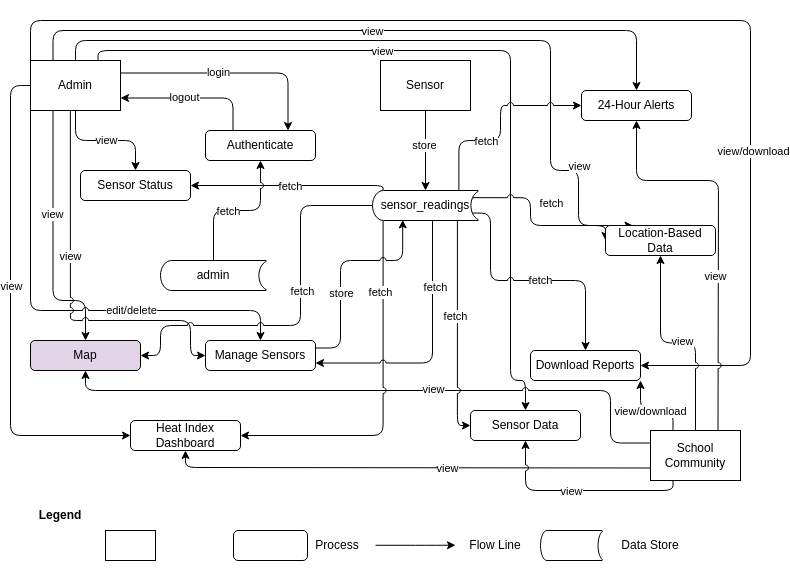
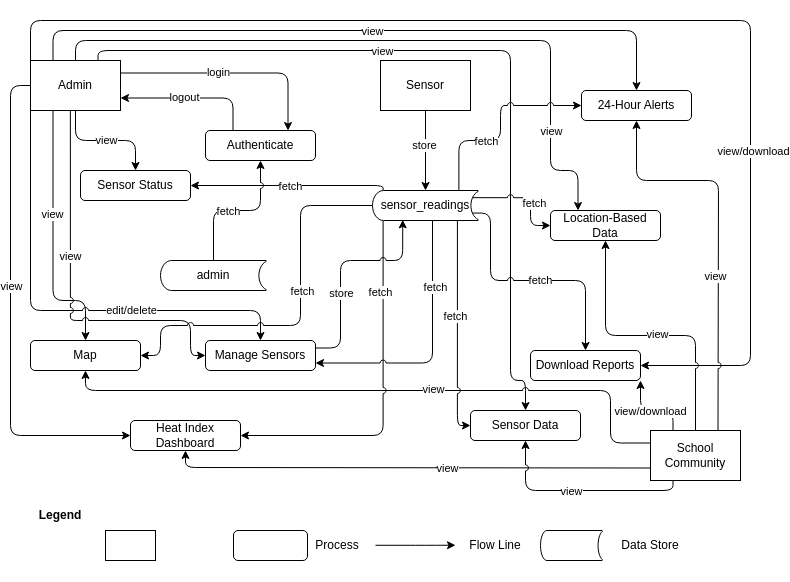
(661, 241) -> (606, 226)
(86, 356) -> (86, 356)
